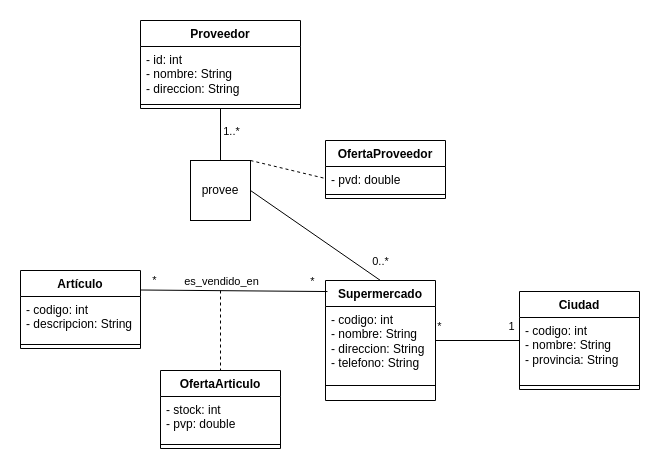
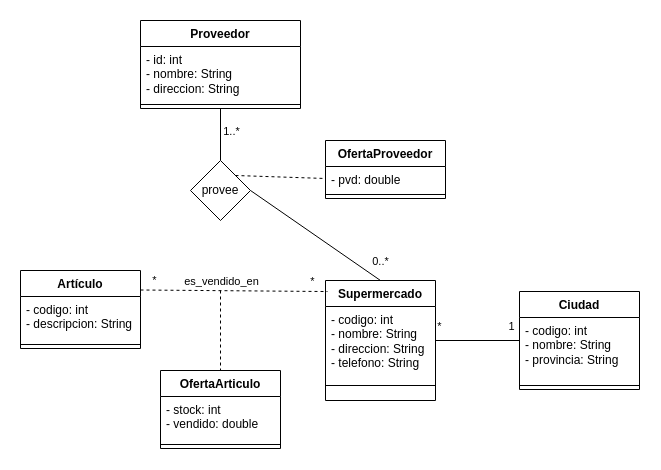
(221, 191) -> (221, 191)
(234, 291) -> (234, 291)
(204, 418) -> (216, 418)
